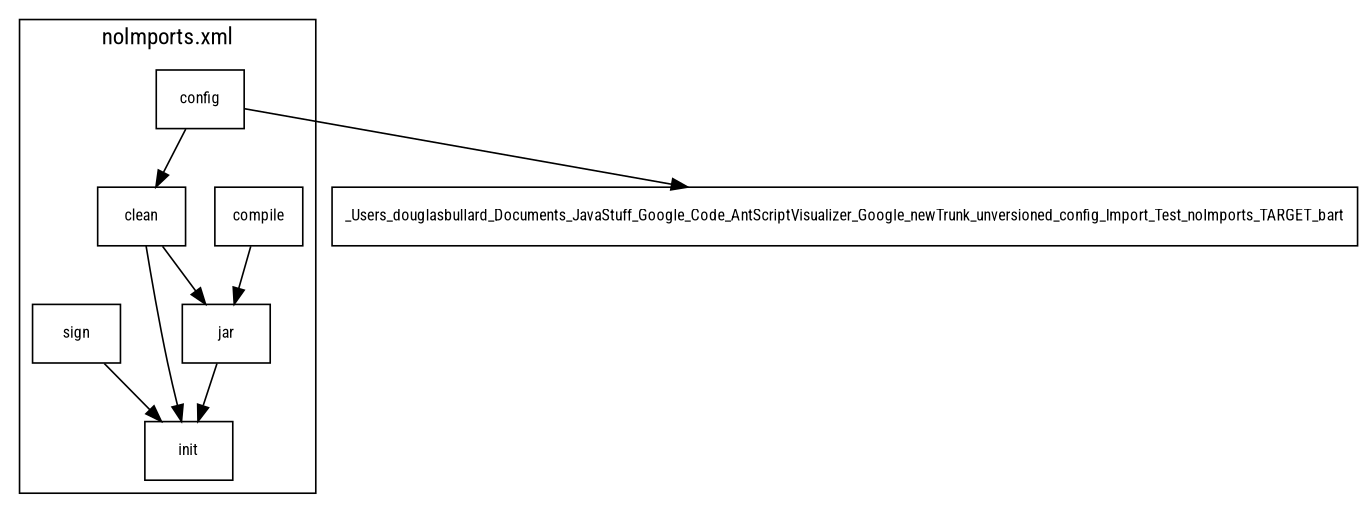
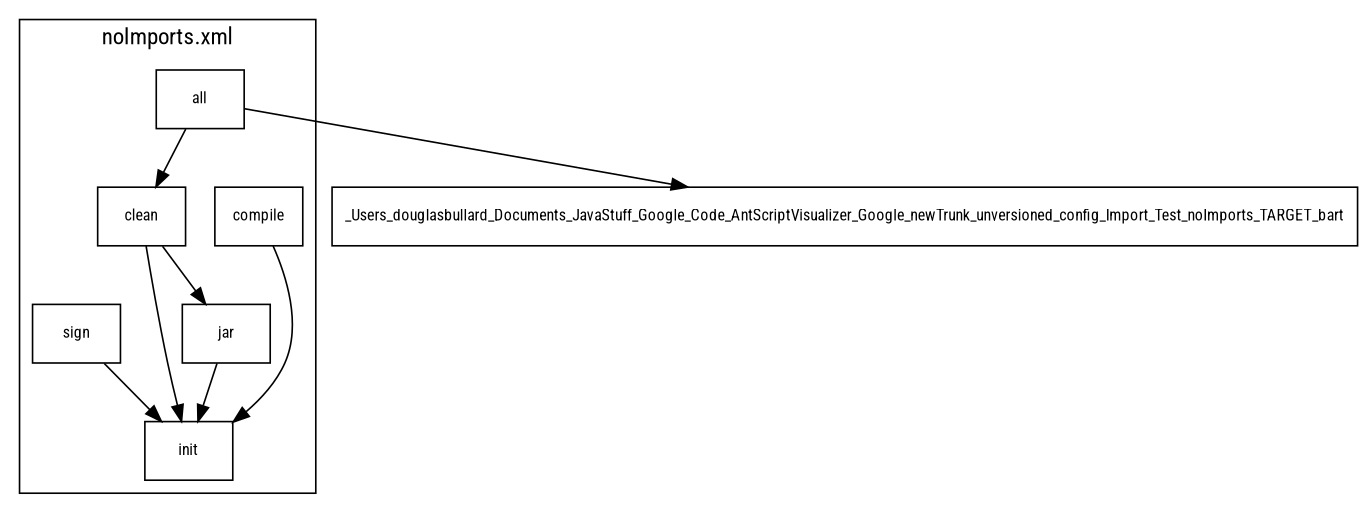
(200, 99) -> (200, 99)
(245, 267) -> (292, 335)
